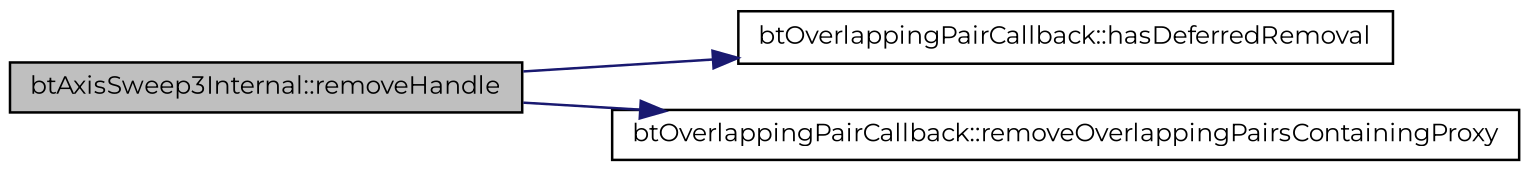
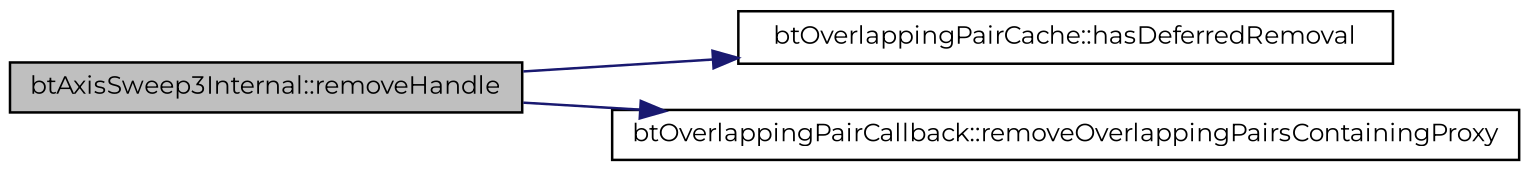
(1066, 37) -> (1066, 37)
